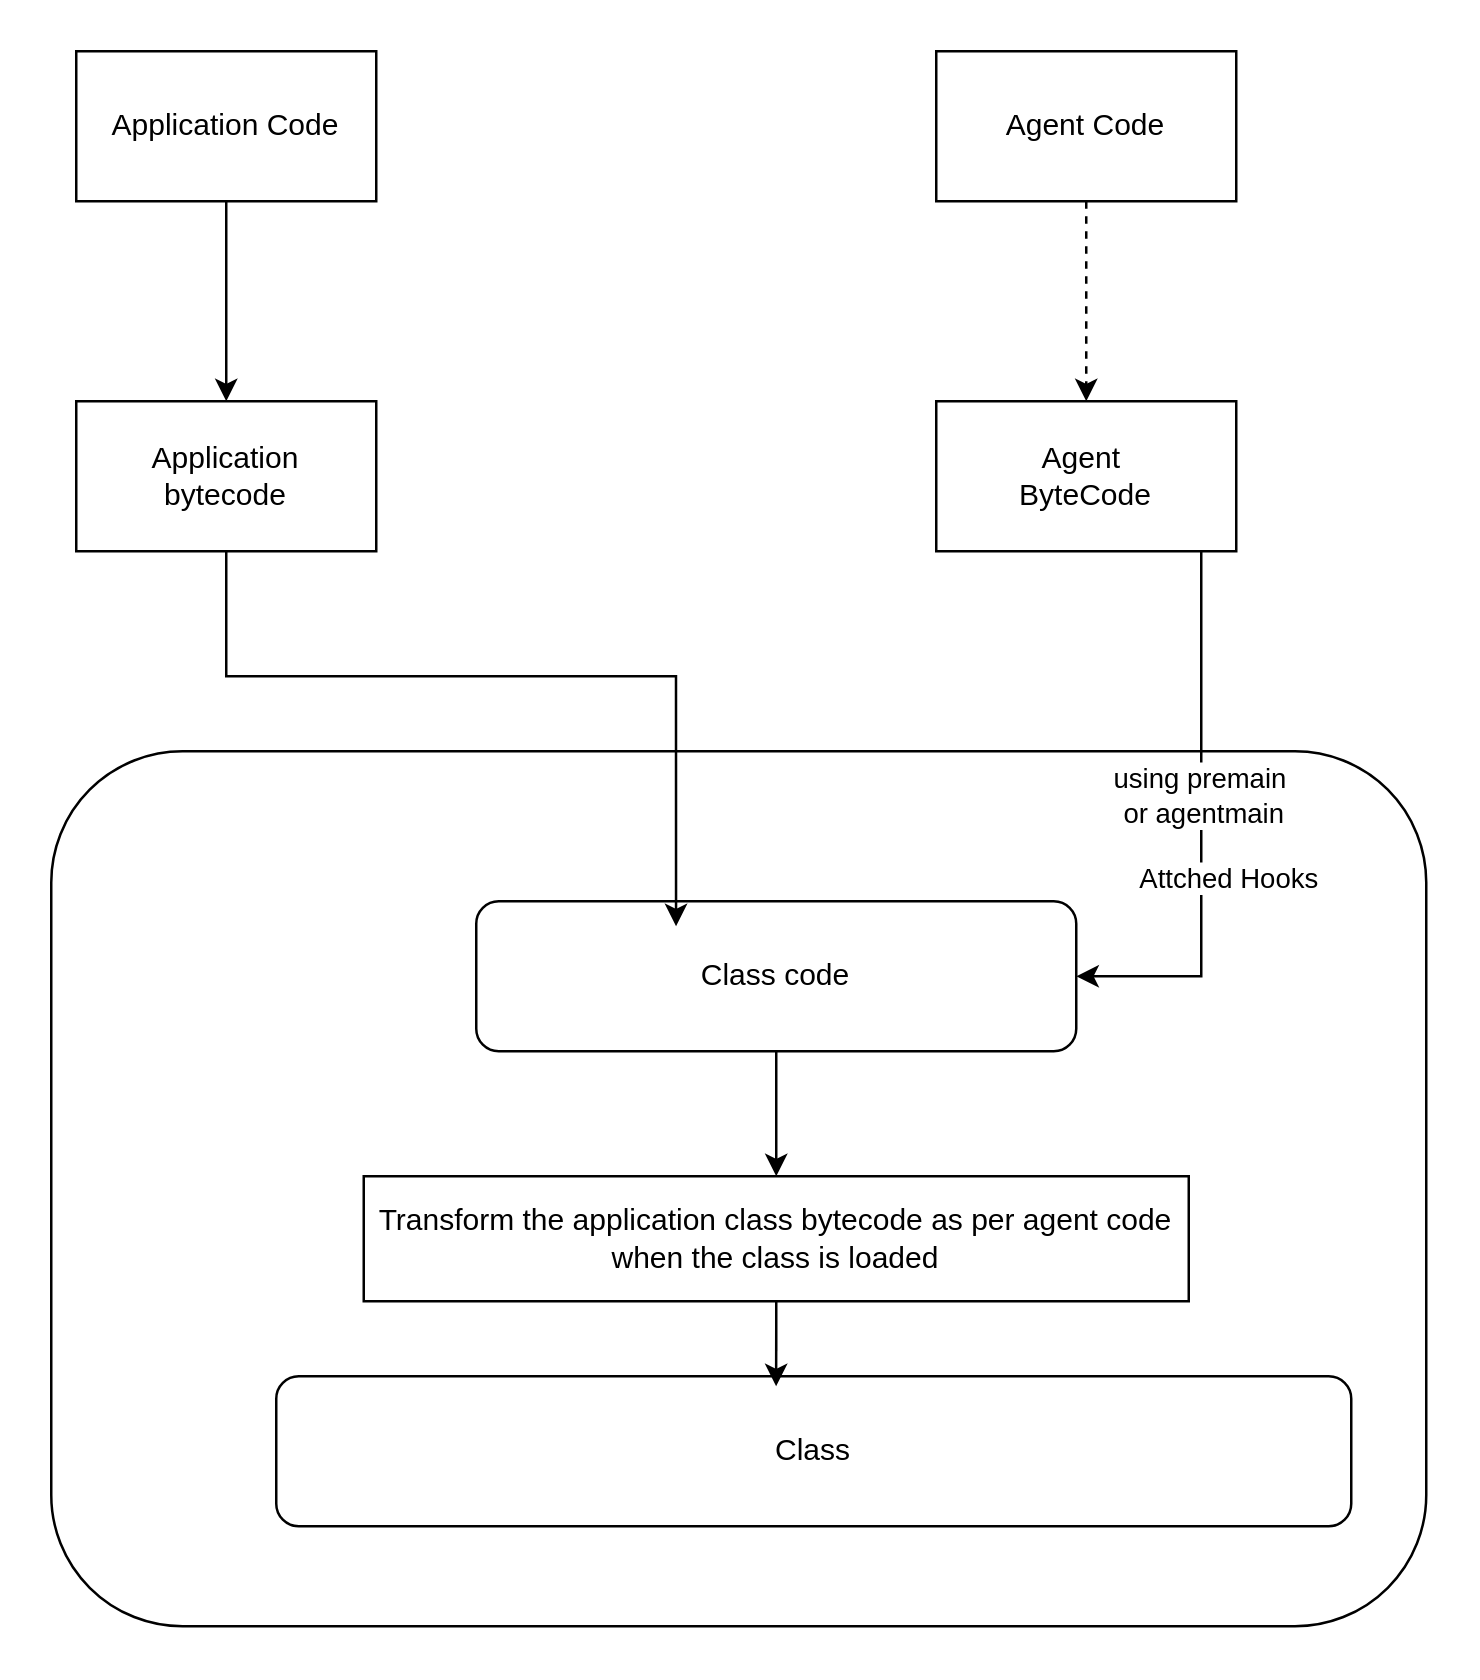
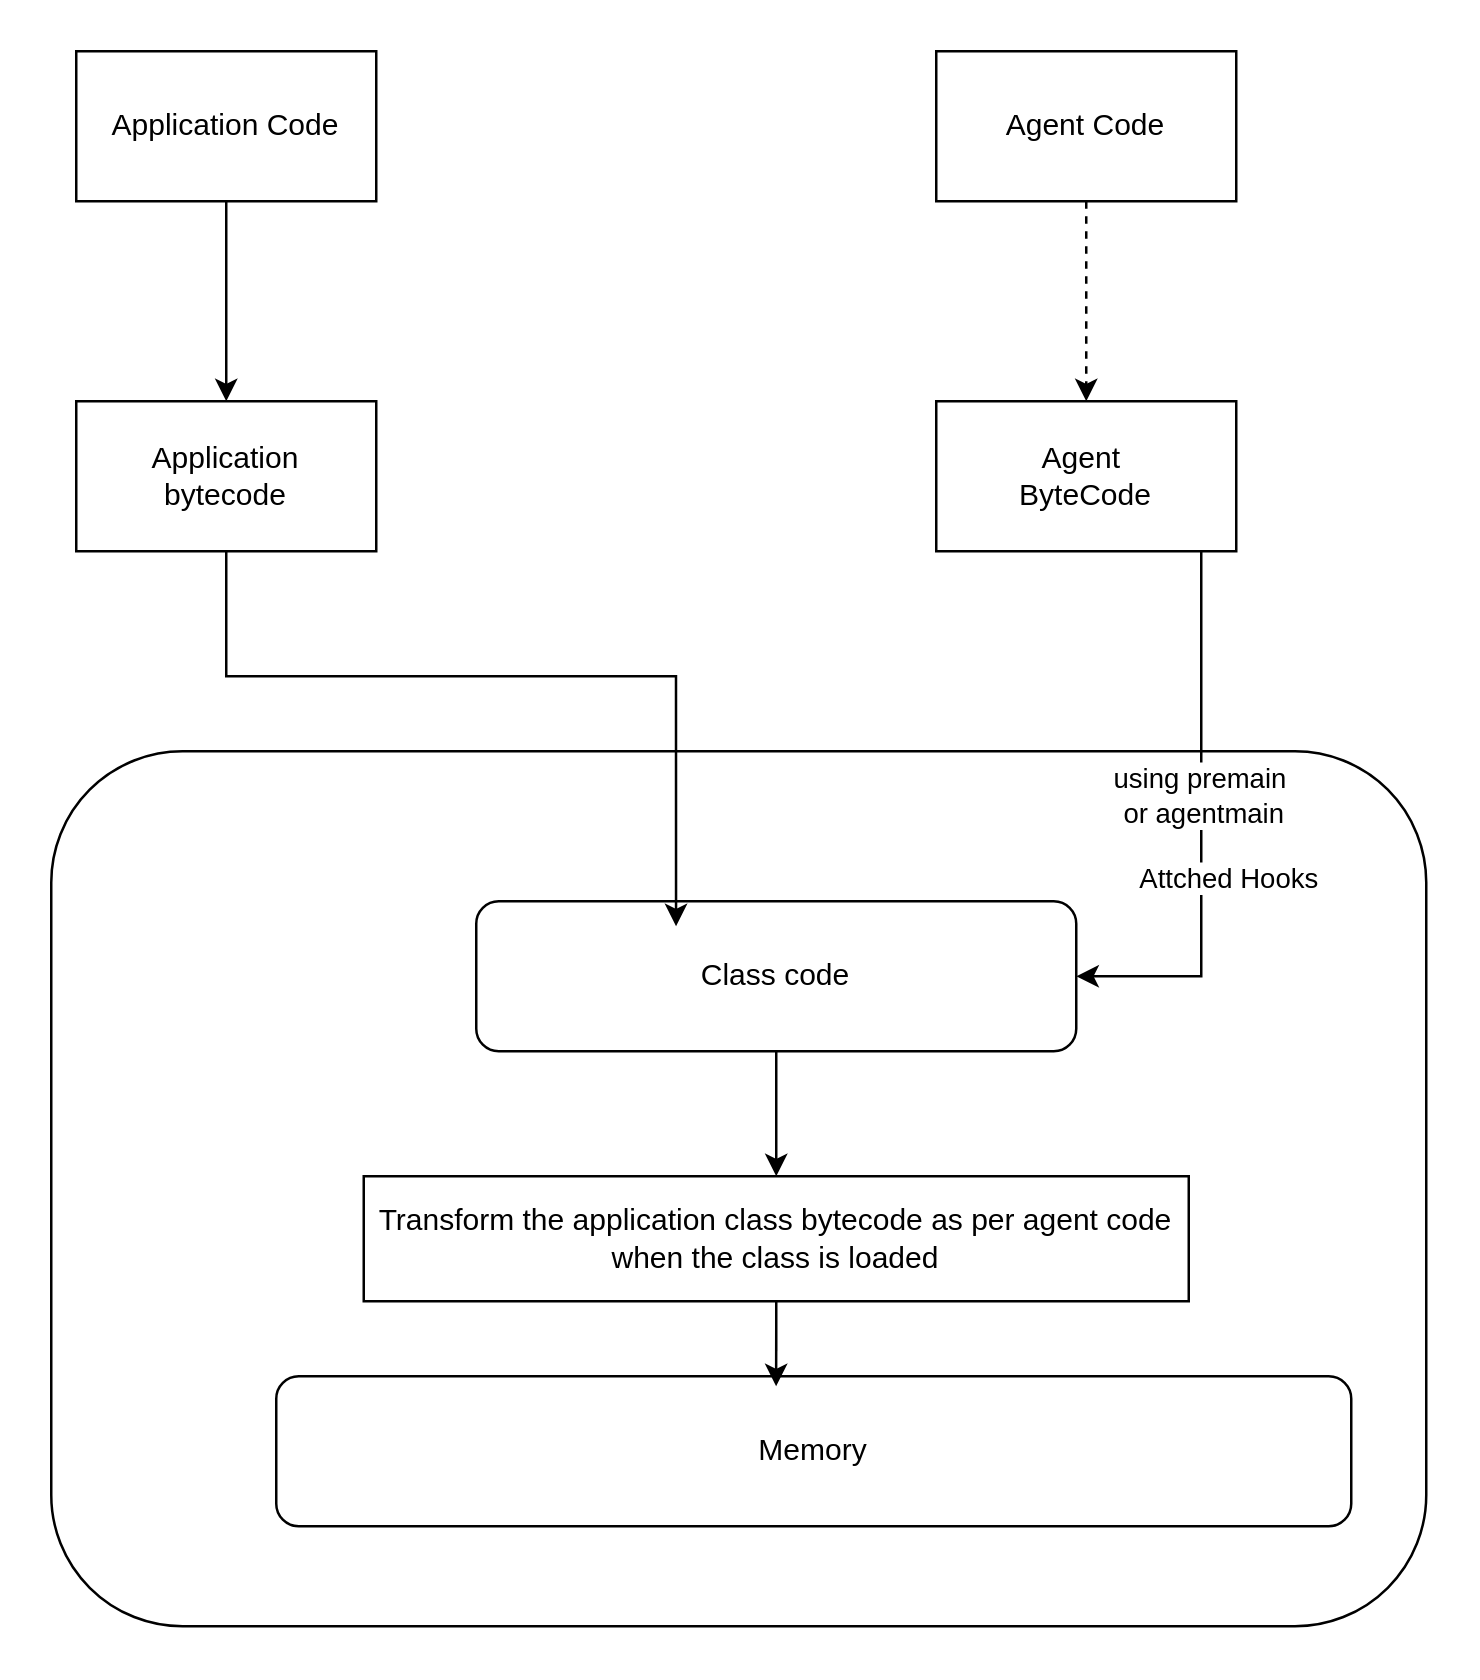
(814, 1451) -> (814, 1451)
